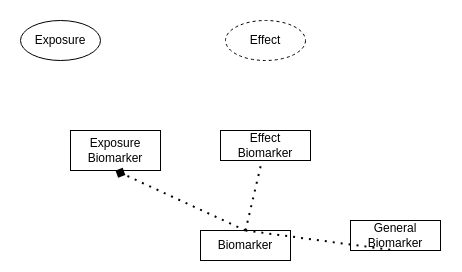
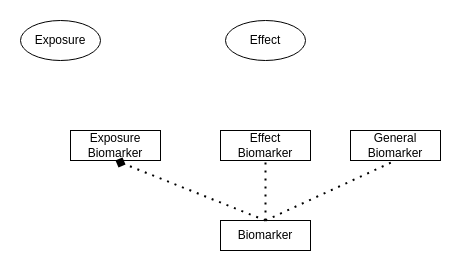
(266, 41) -> (266, 41)
(116, 151) -> (116, 146)
(396, 236) -> (396, 146)
(246, 246) -> (266, 236)
